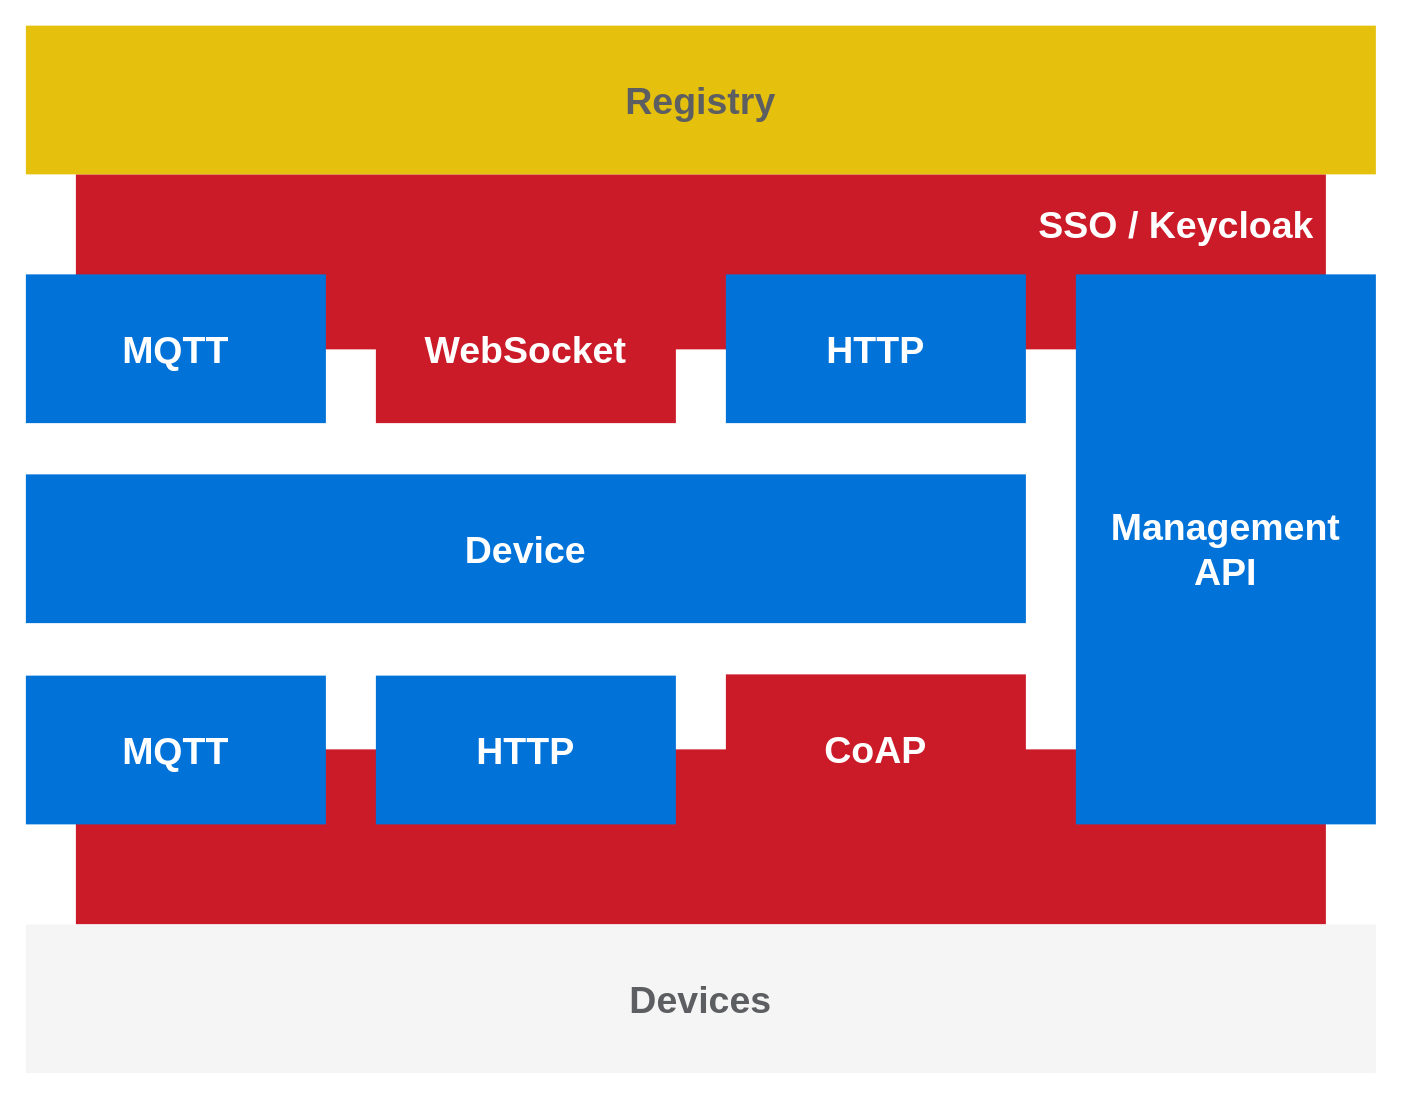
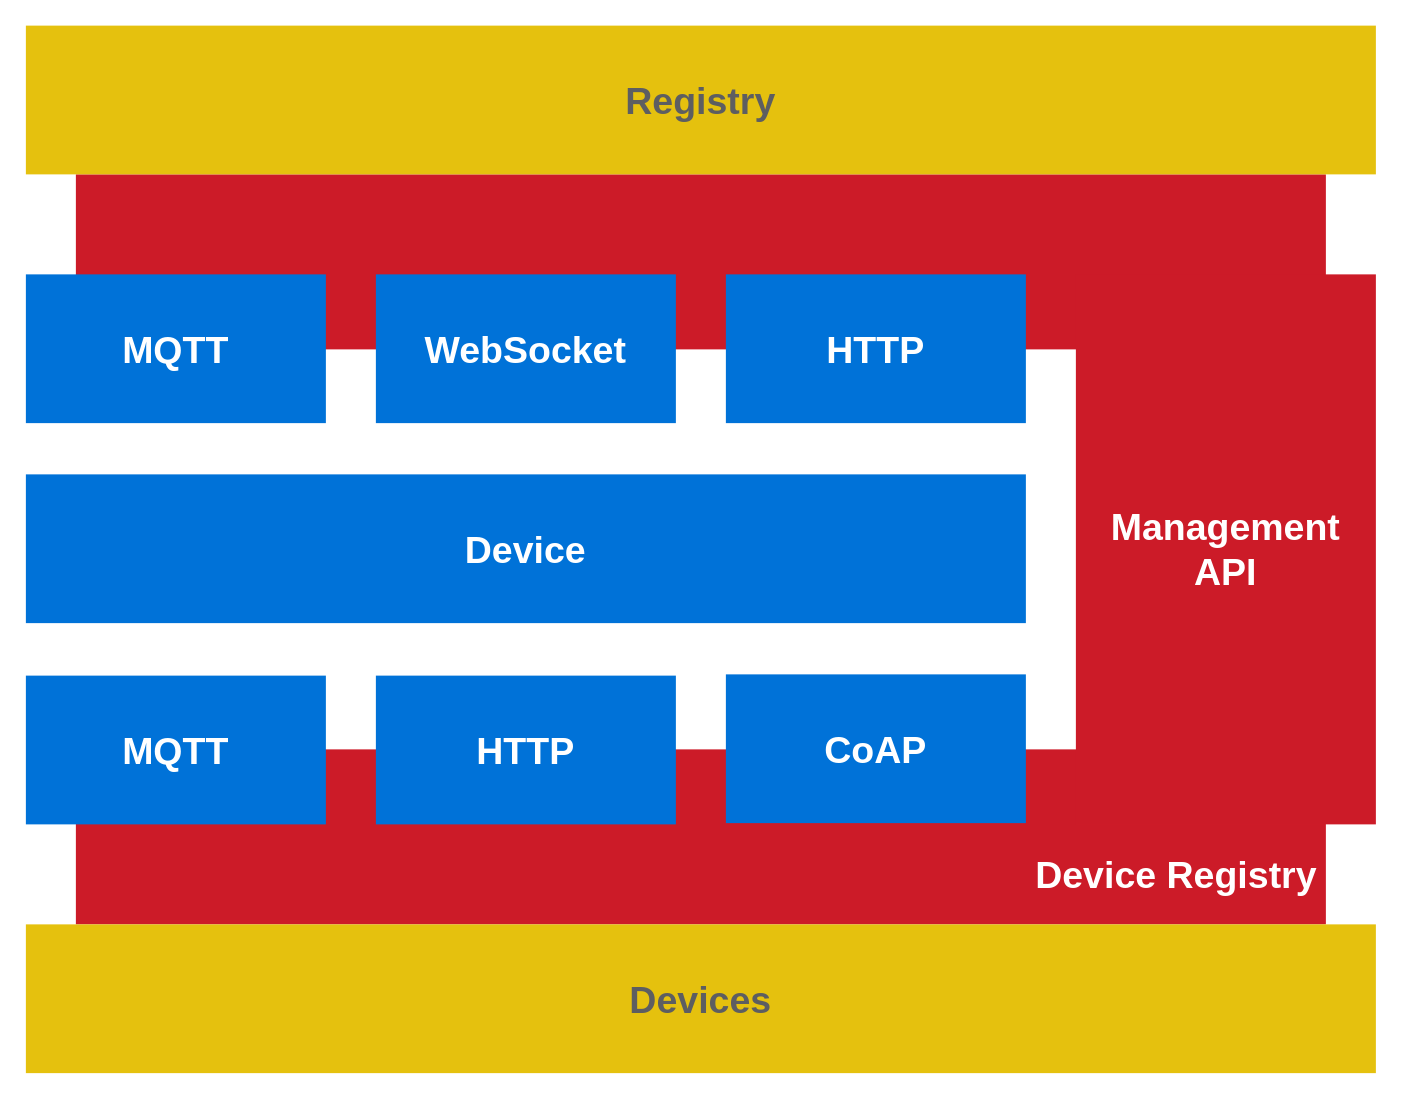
(1176, 224) -> none
(526, 349) -> (526, 349)
(1226, 549) -> (1226, 549)
(876, 749) -> (876, 749)
none -> (1176, 874)
(701, 999) -> (701, 999)
